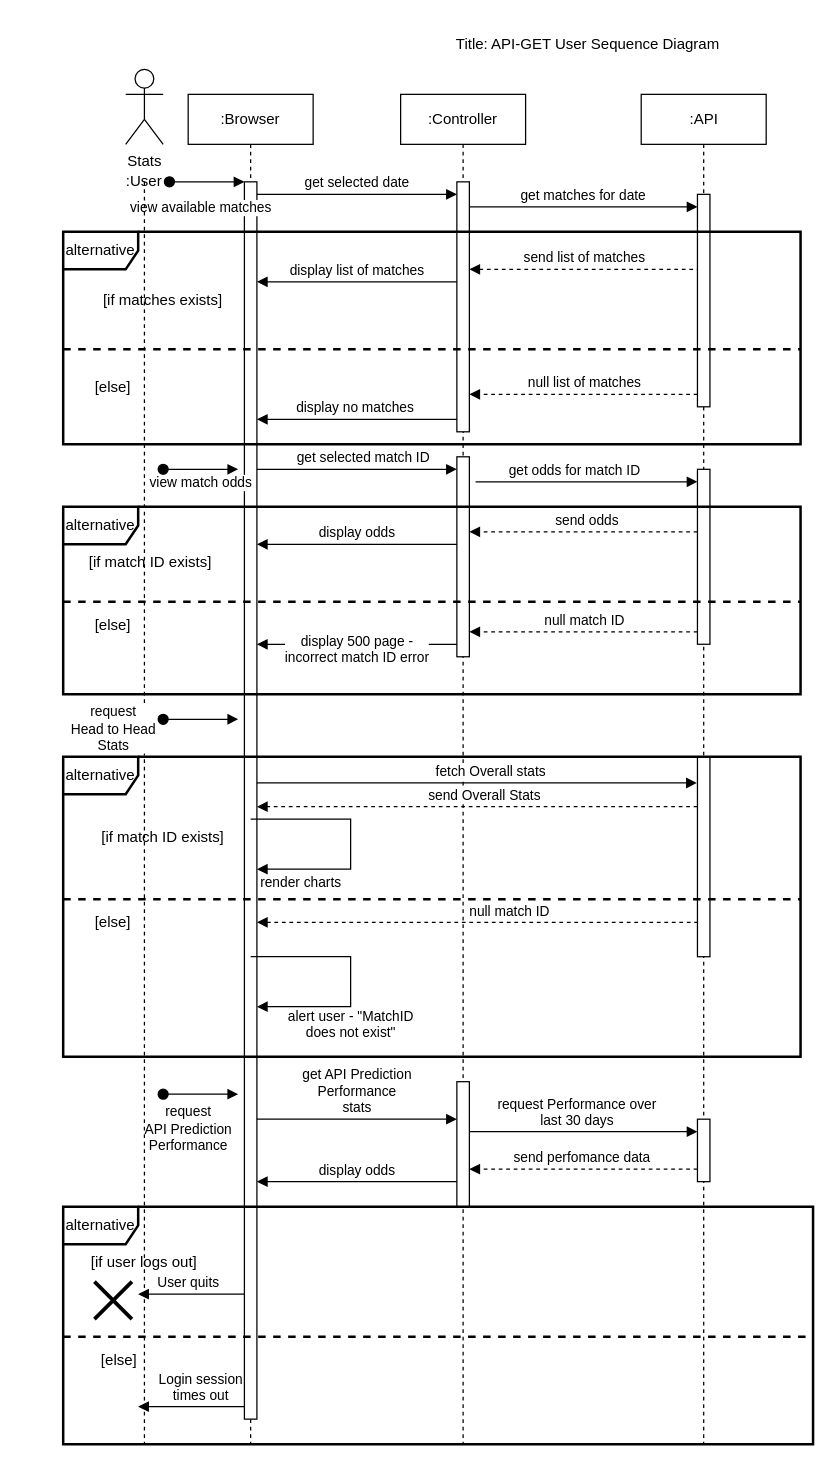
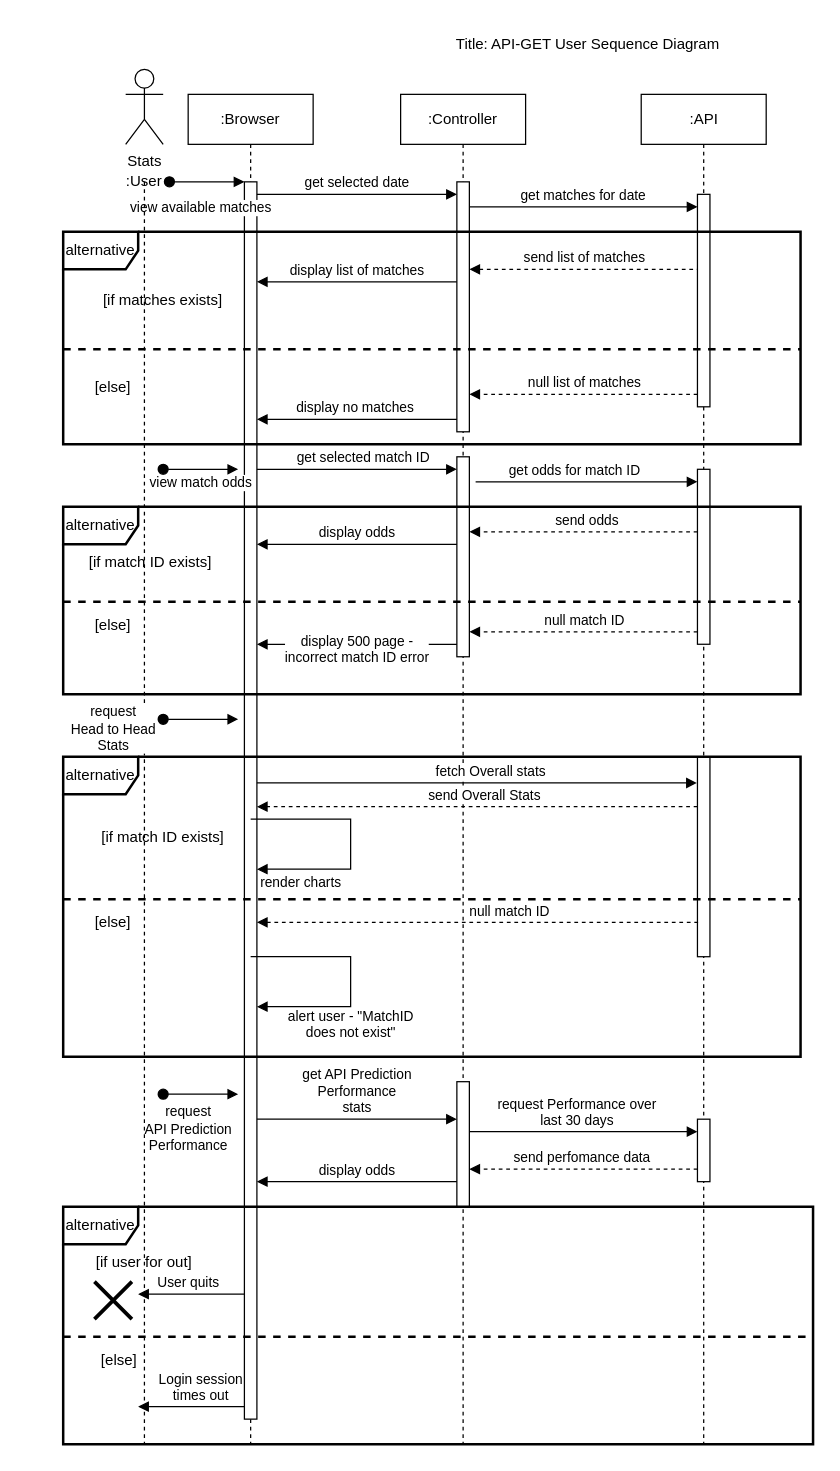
(144, 1263) -> (144, 1263)
